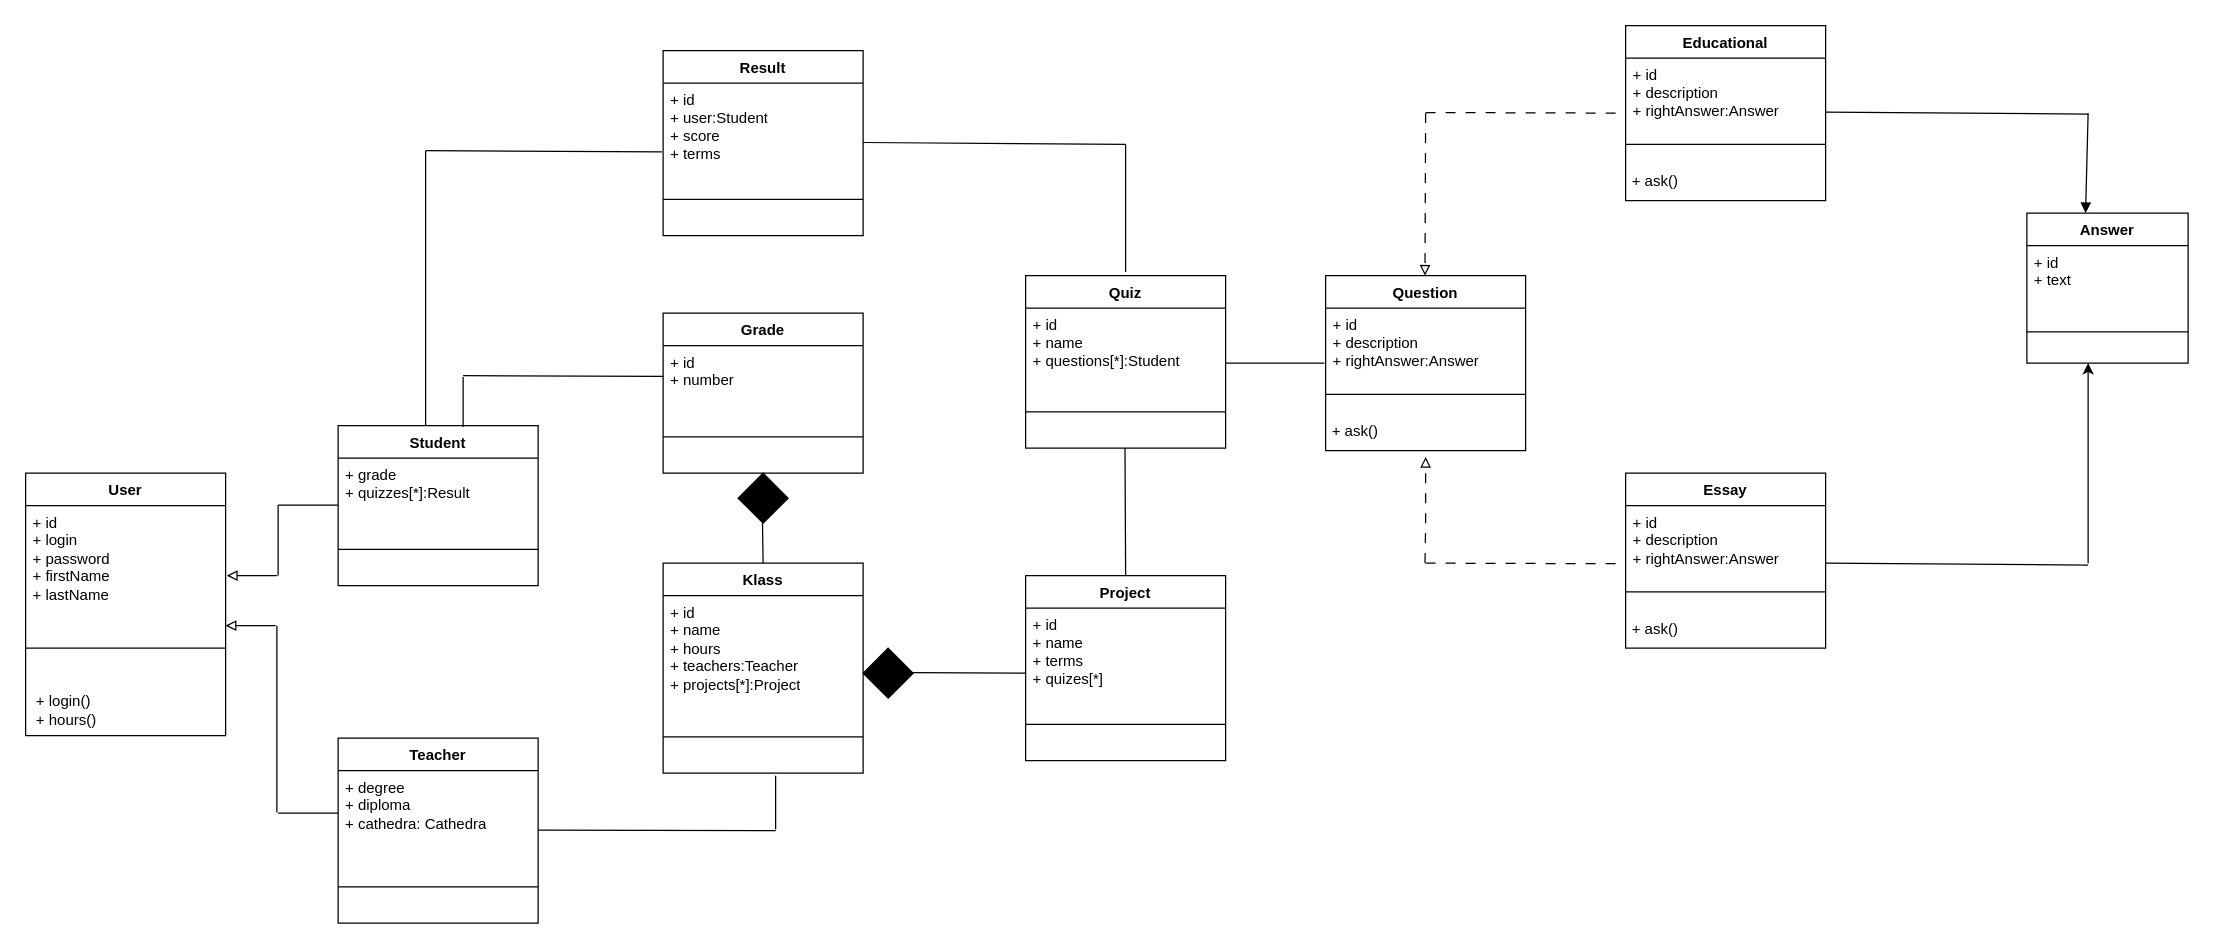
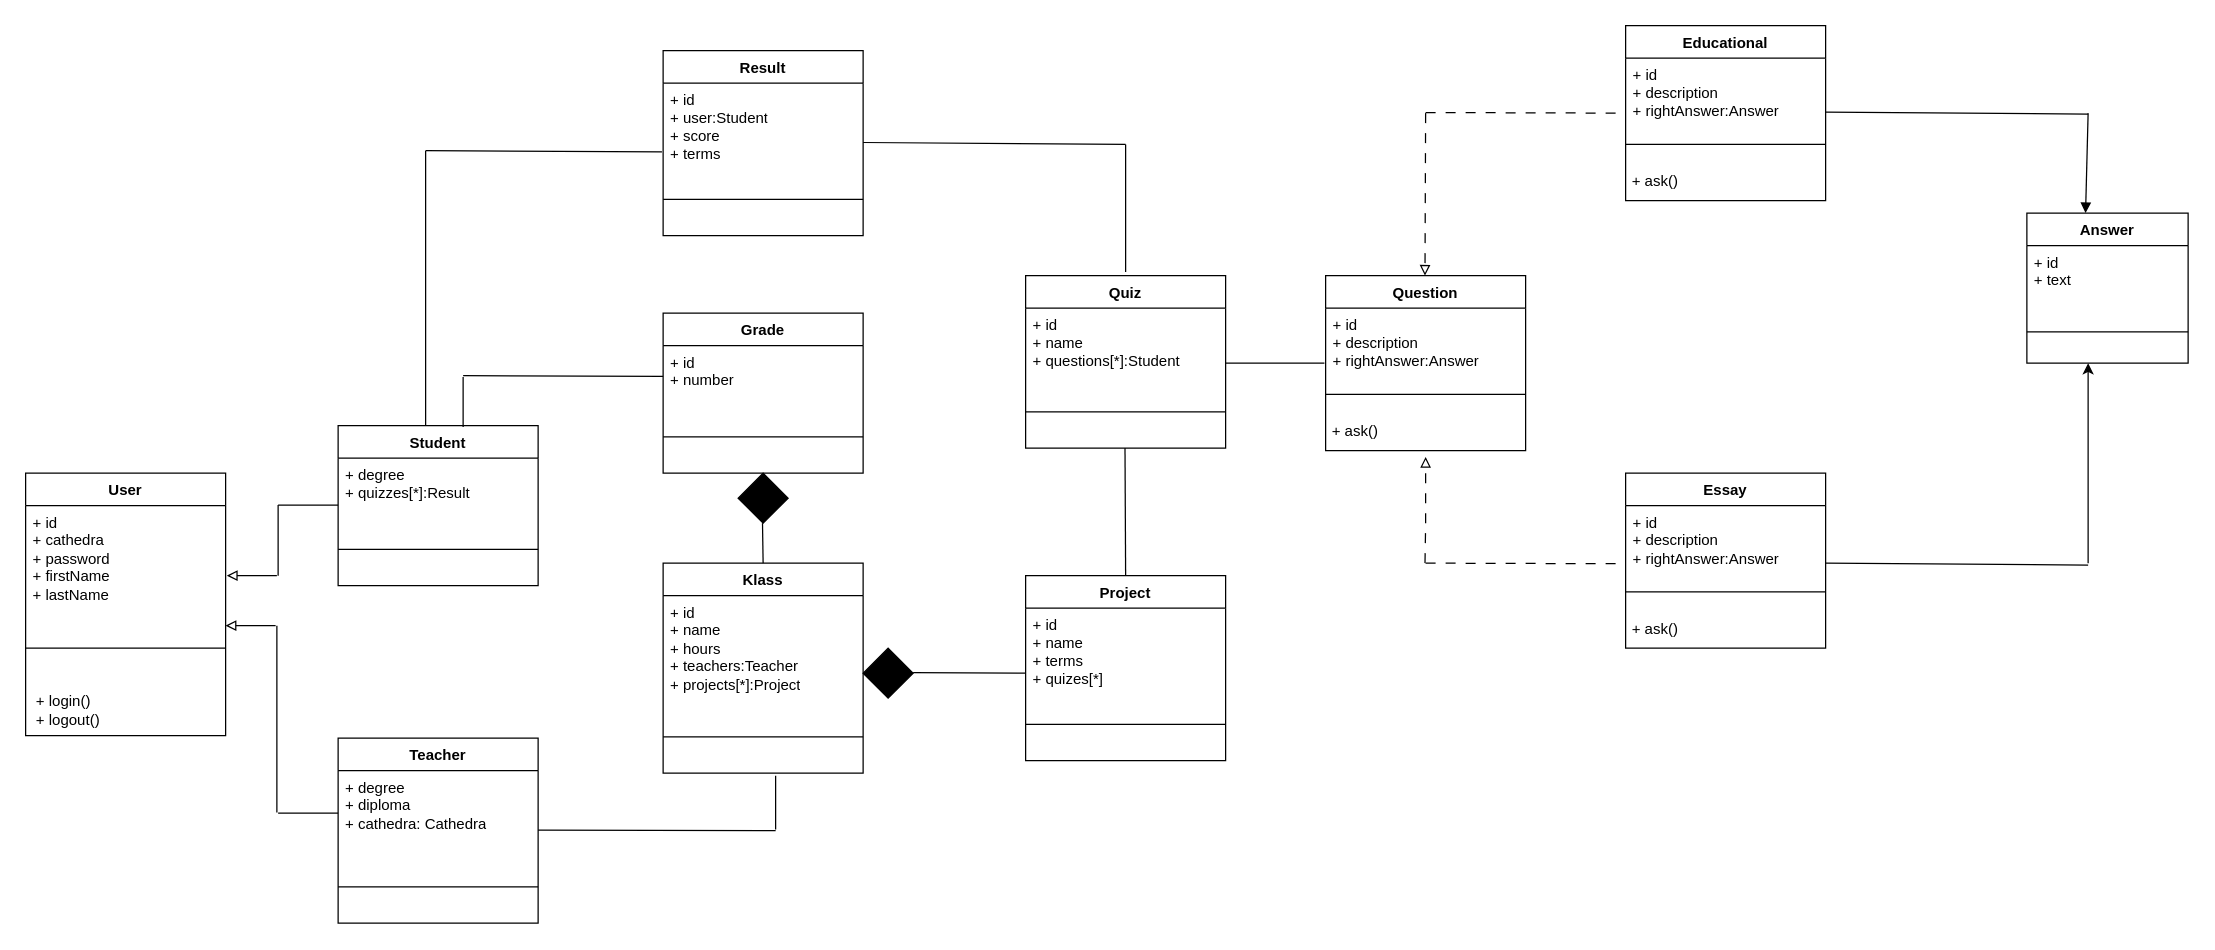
(418, 485) -> (418, 485)
(75, 559) -> (75, 559)
(64, 711) -> (66, 711)
